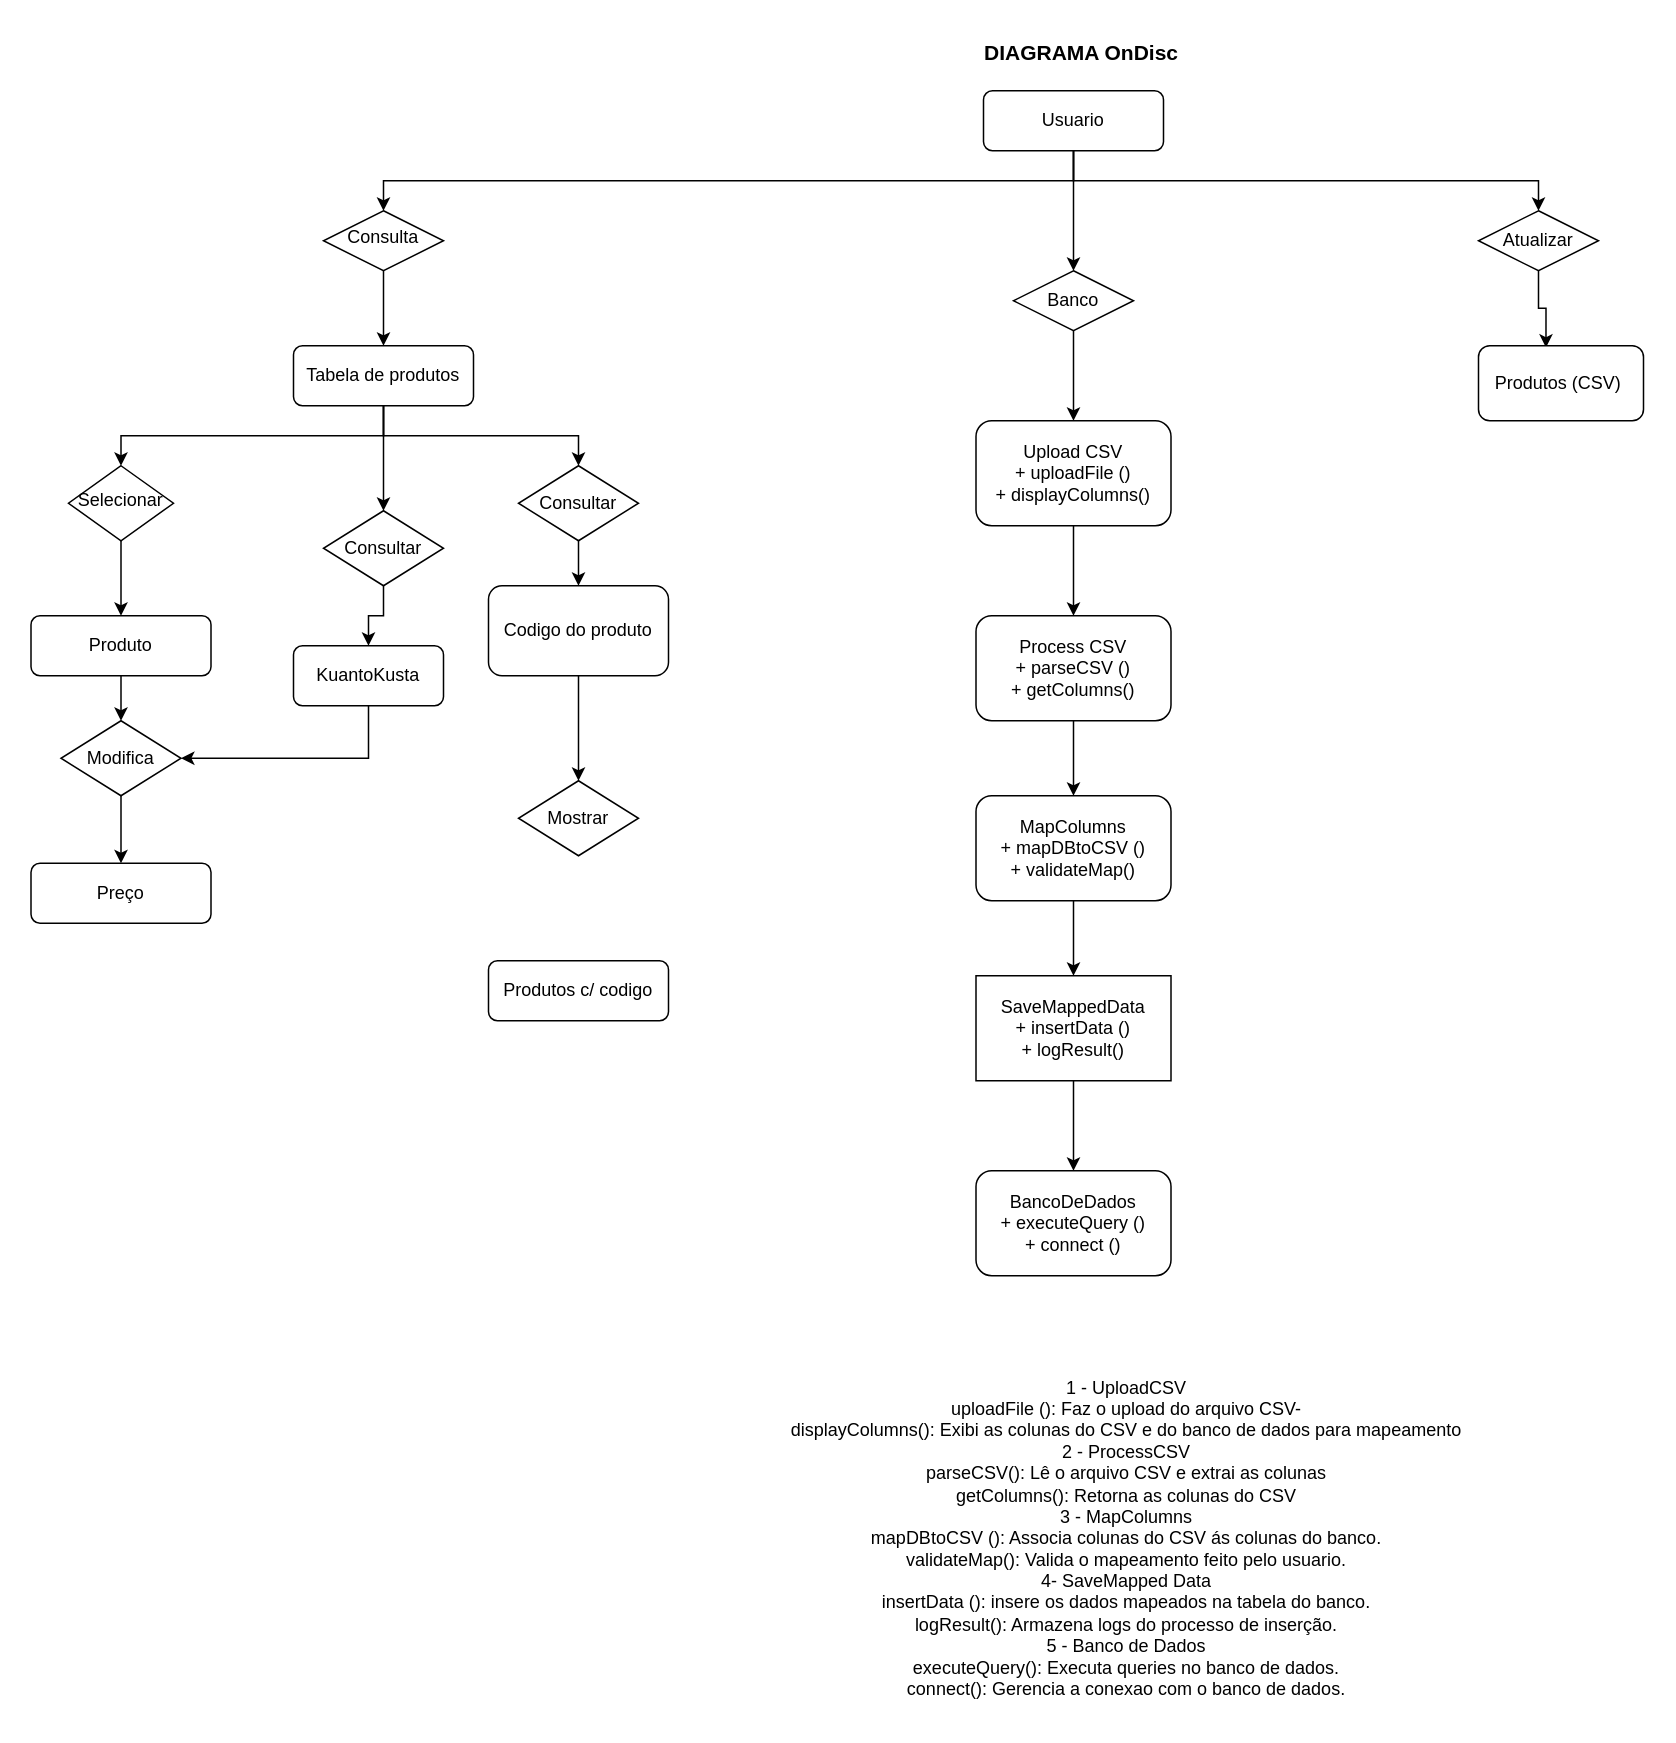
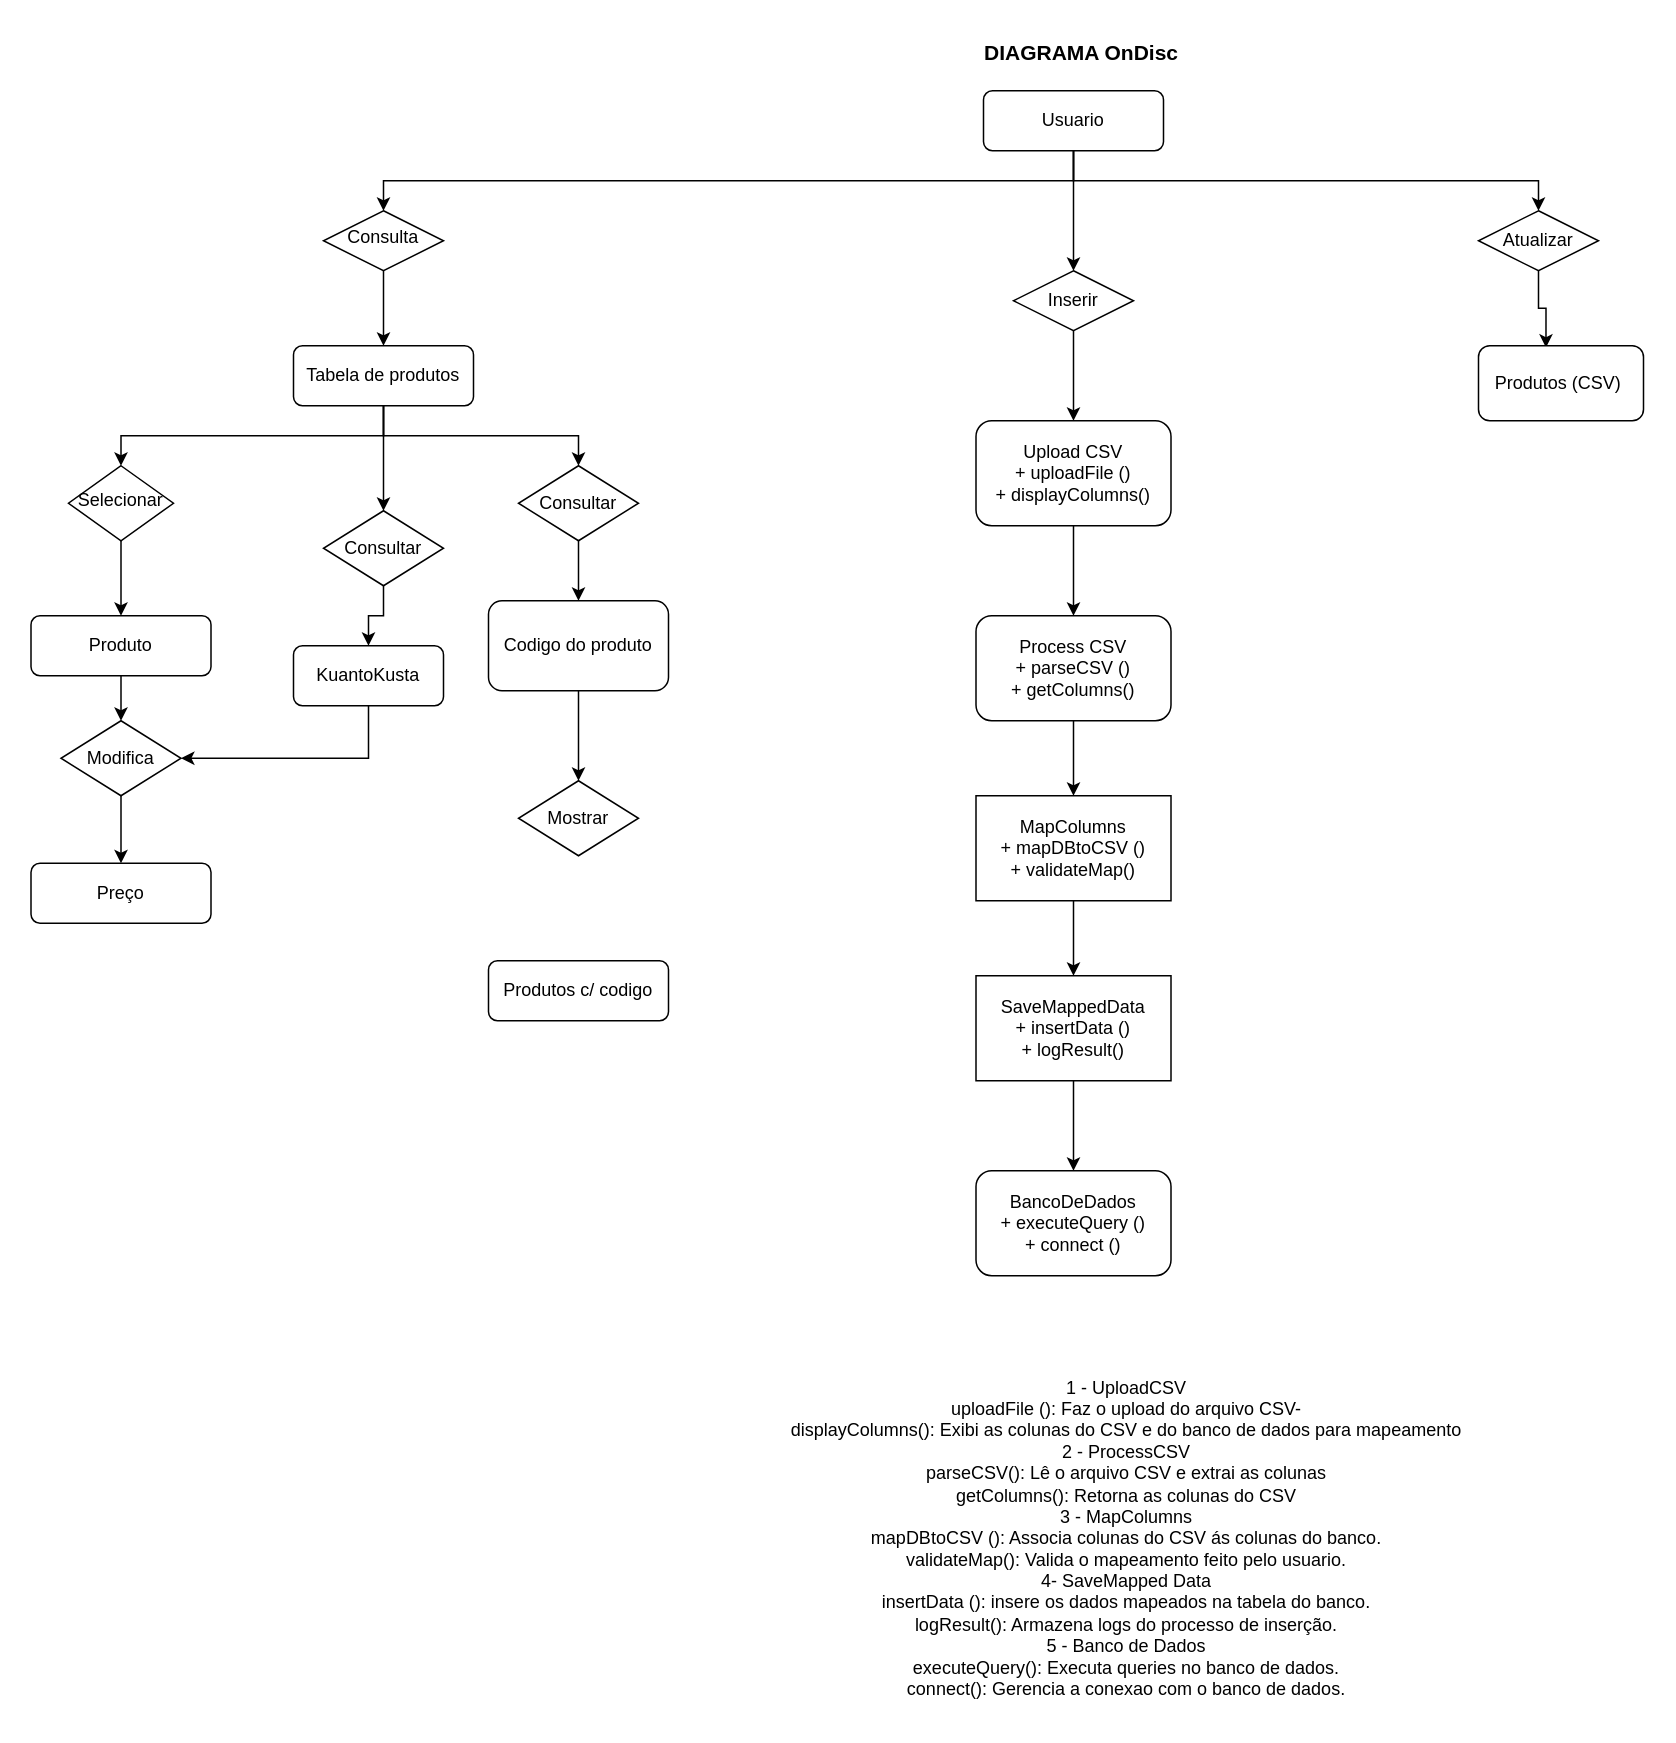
(1073, 301) -> (1073, 301)
(578, 631) -> (578, 646)
(1073, 848) -> (1073, 848)
